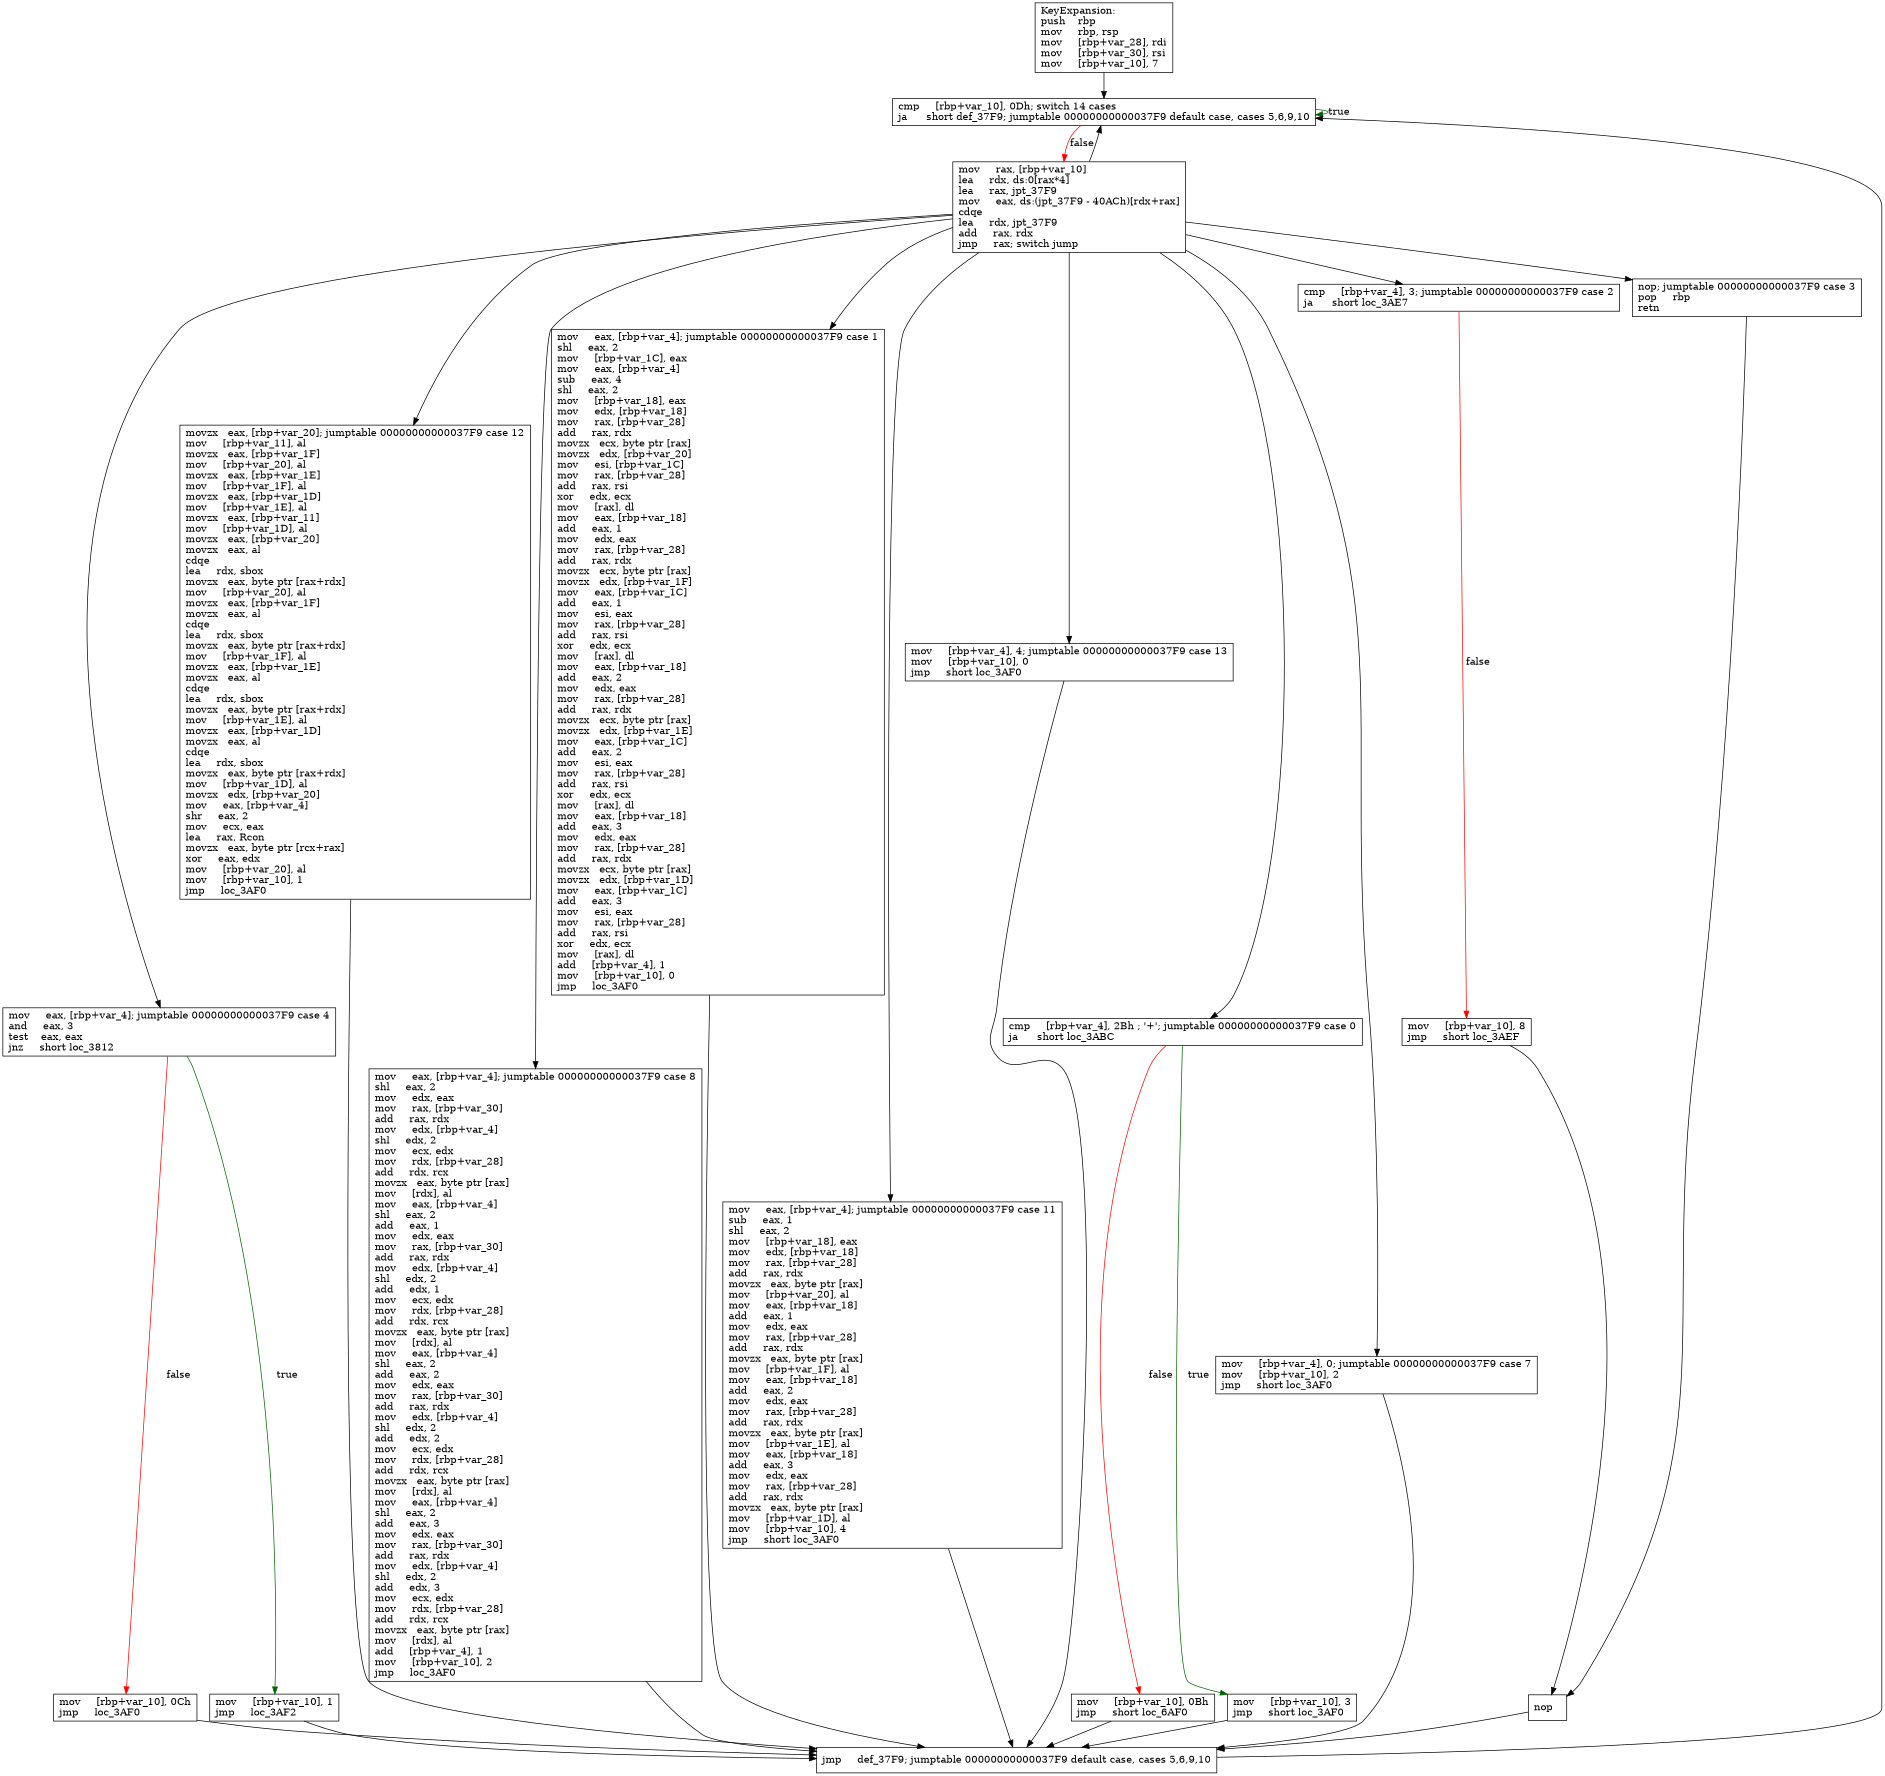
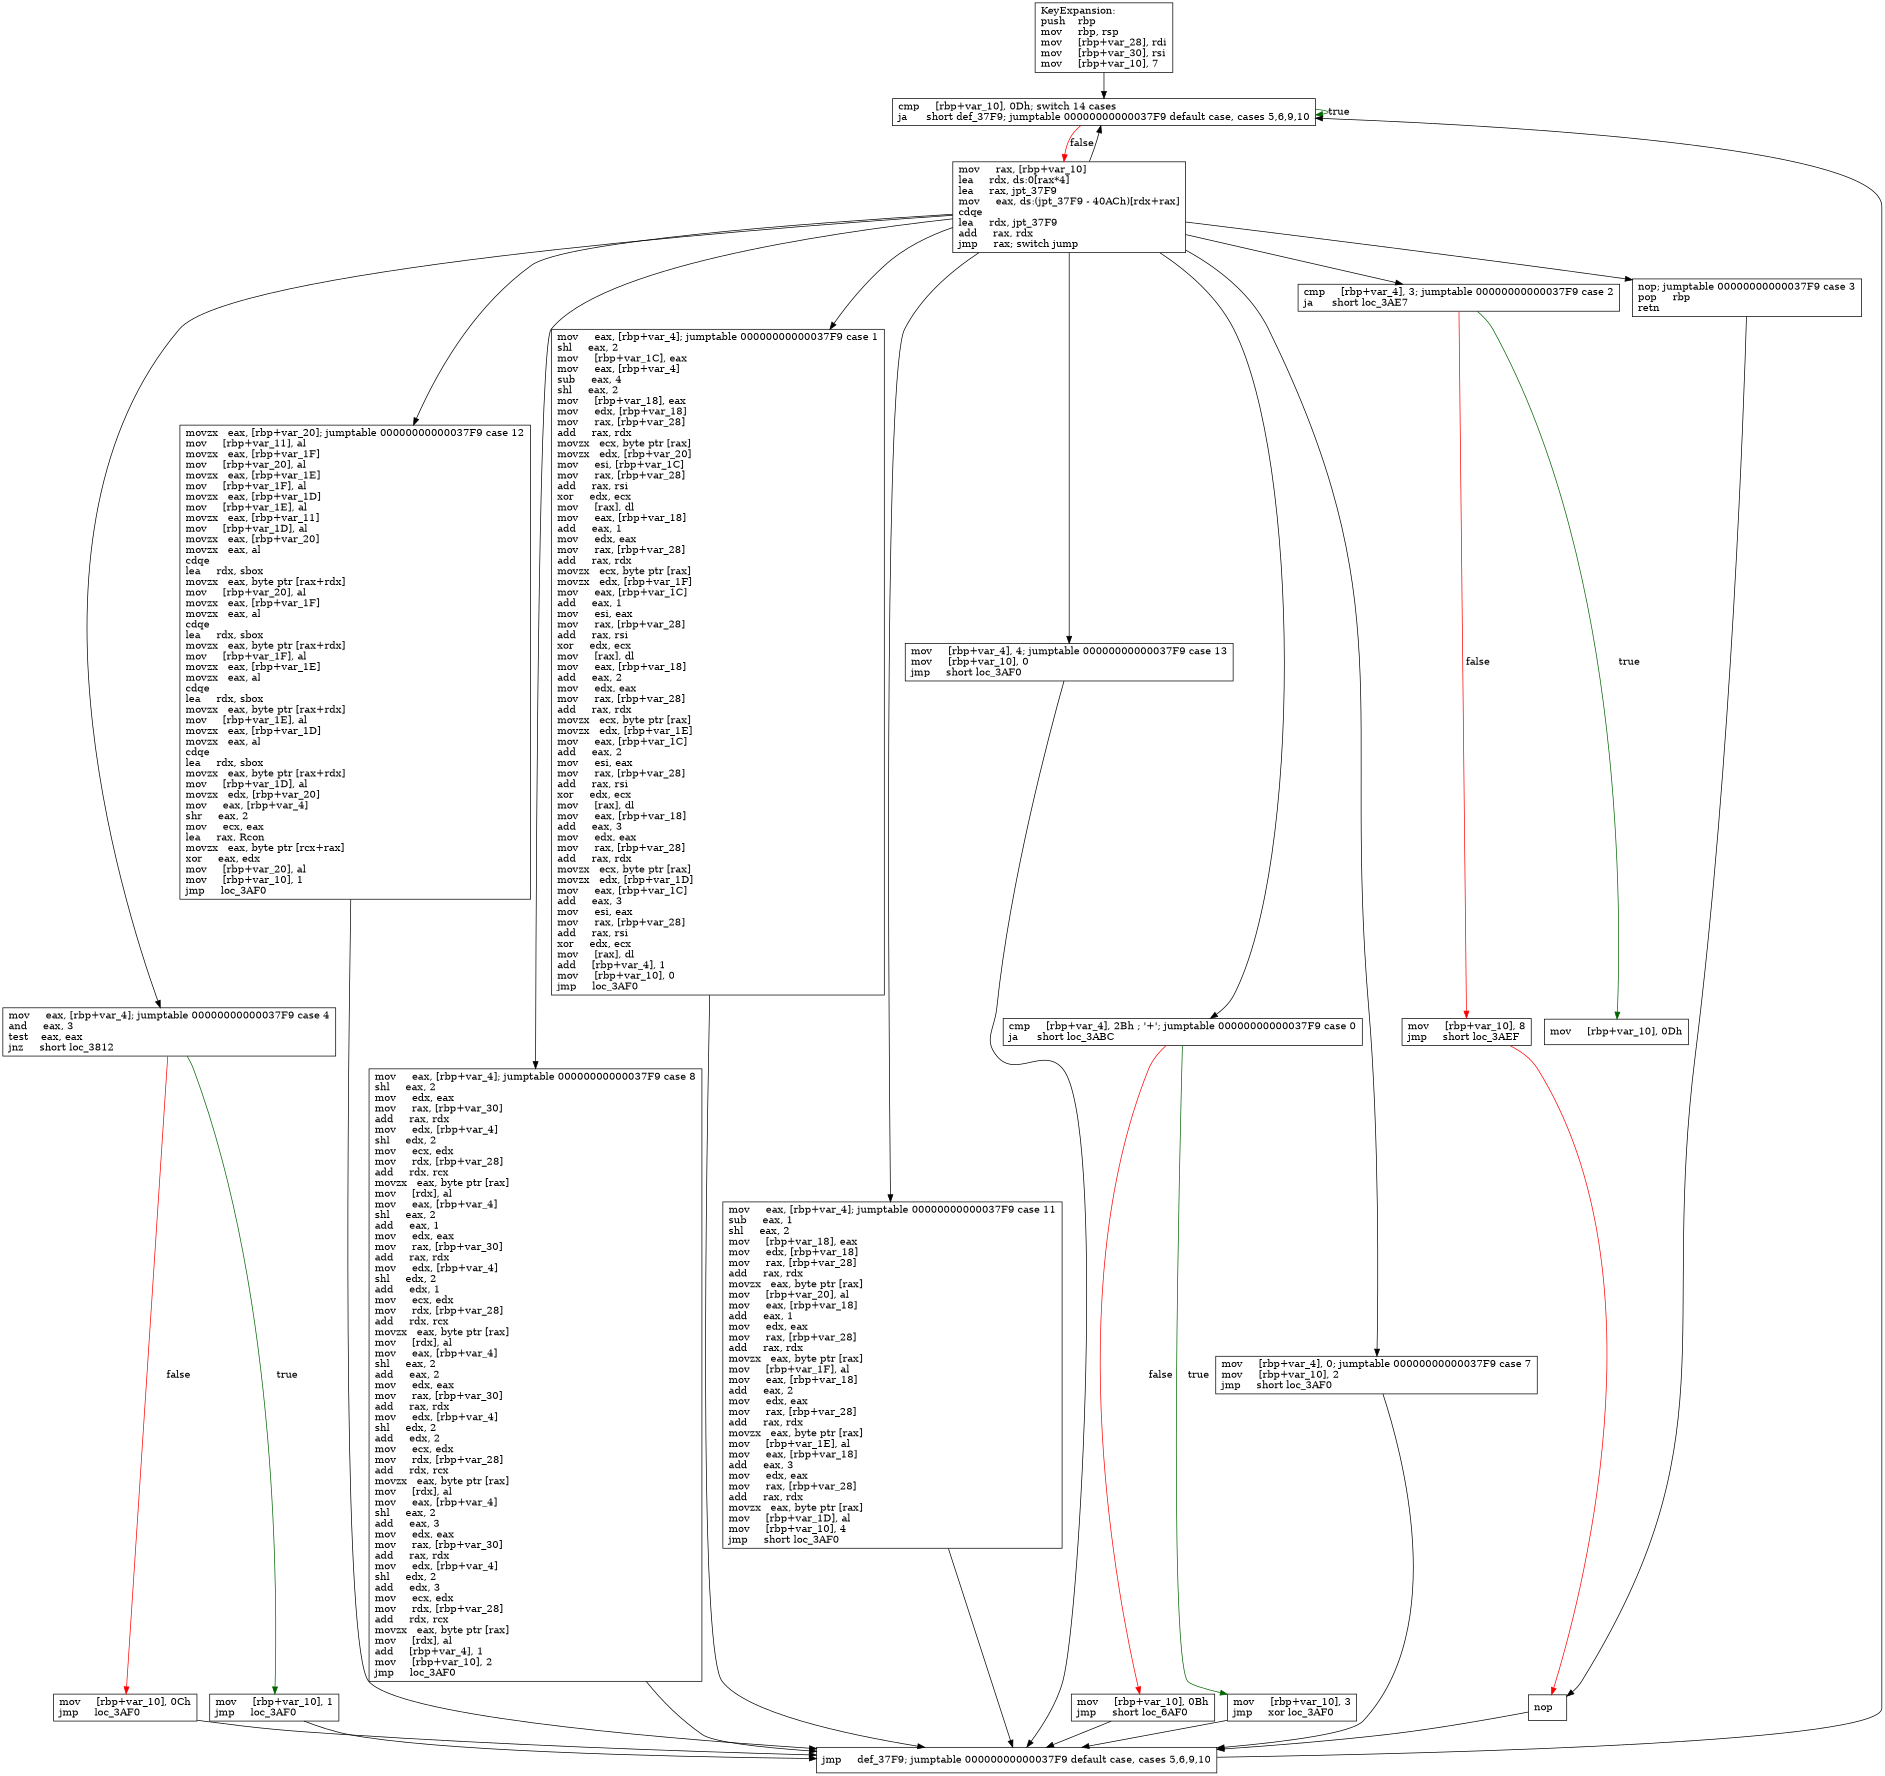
none -> (1616, 1032)
(1606, 1357) -> (1606, 1357)
(274, 1708) -> (274, 1708)
(1292, 1708) -> (1292, 1708)
